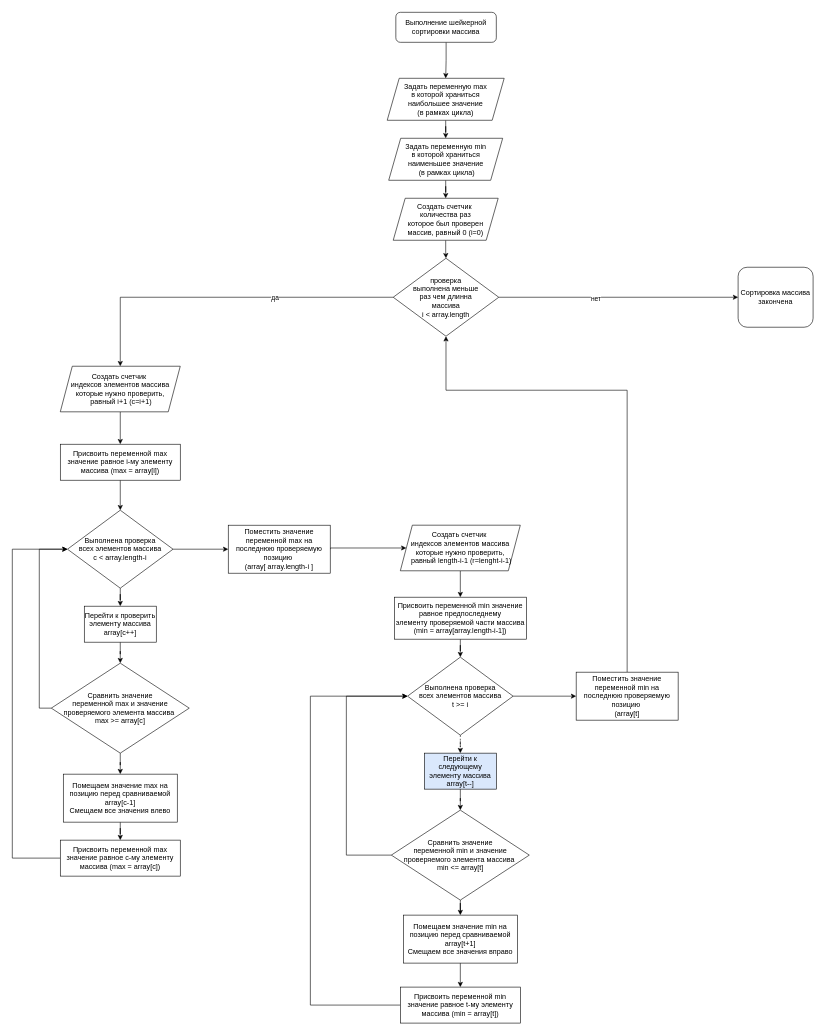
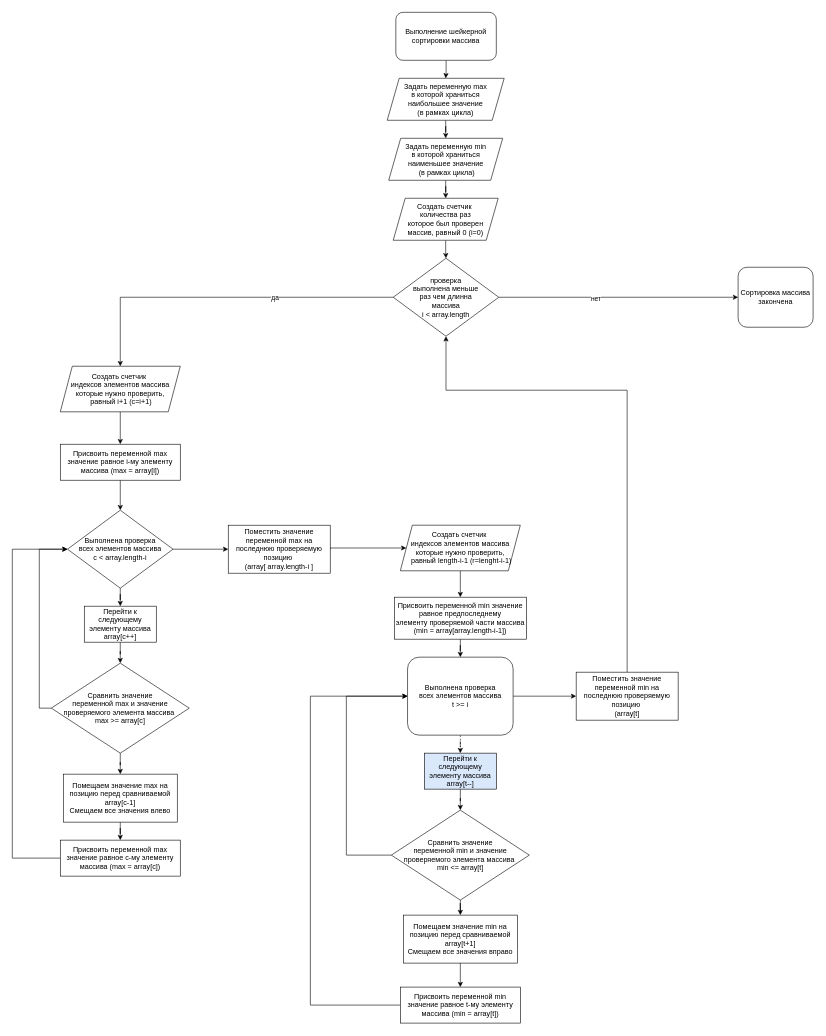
(446, 27) -> (446, 36)
(120, 624) -> (120, 624)
(460, 696) -> (460, 696)
